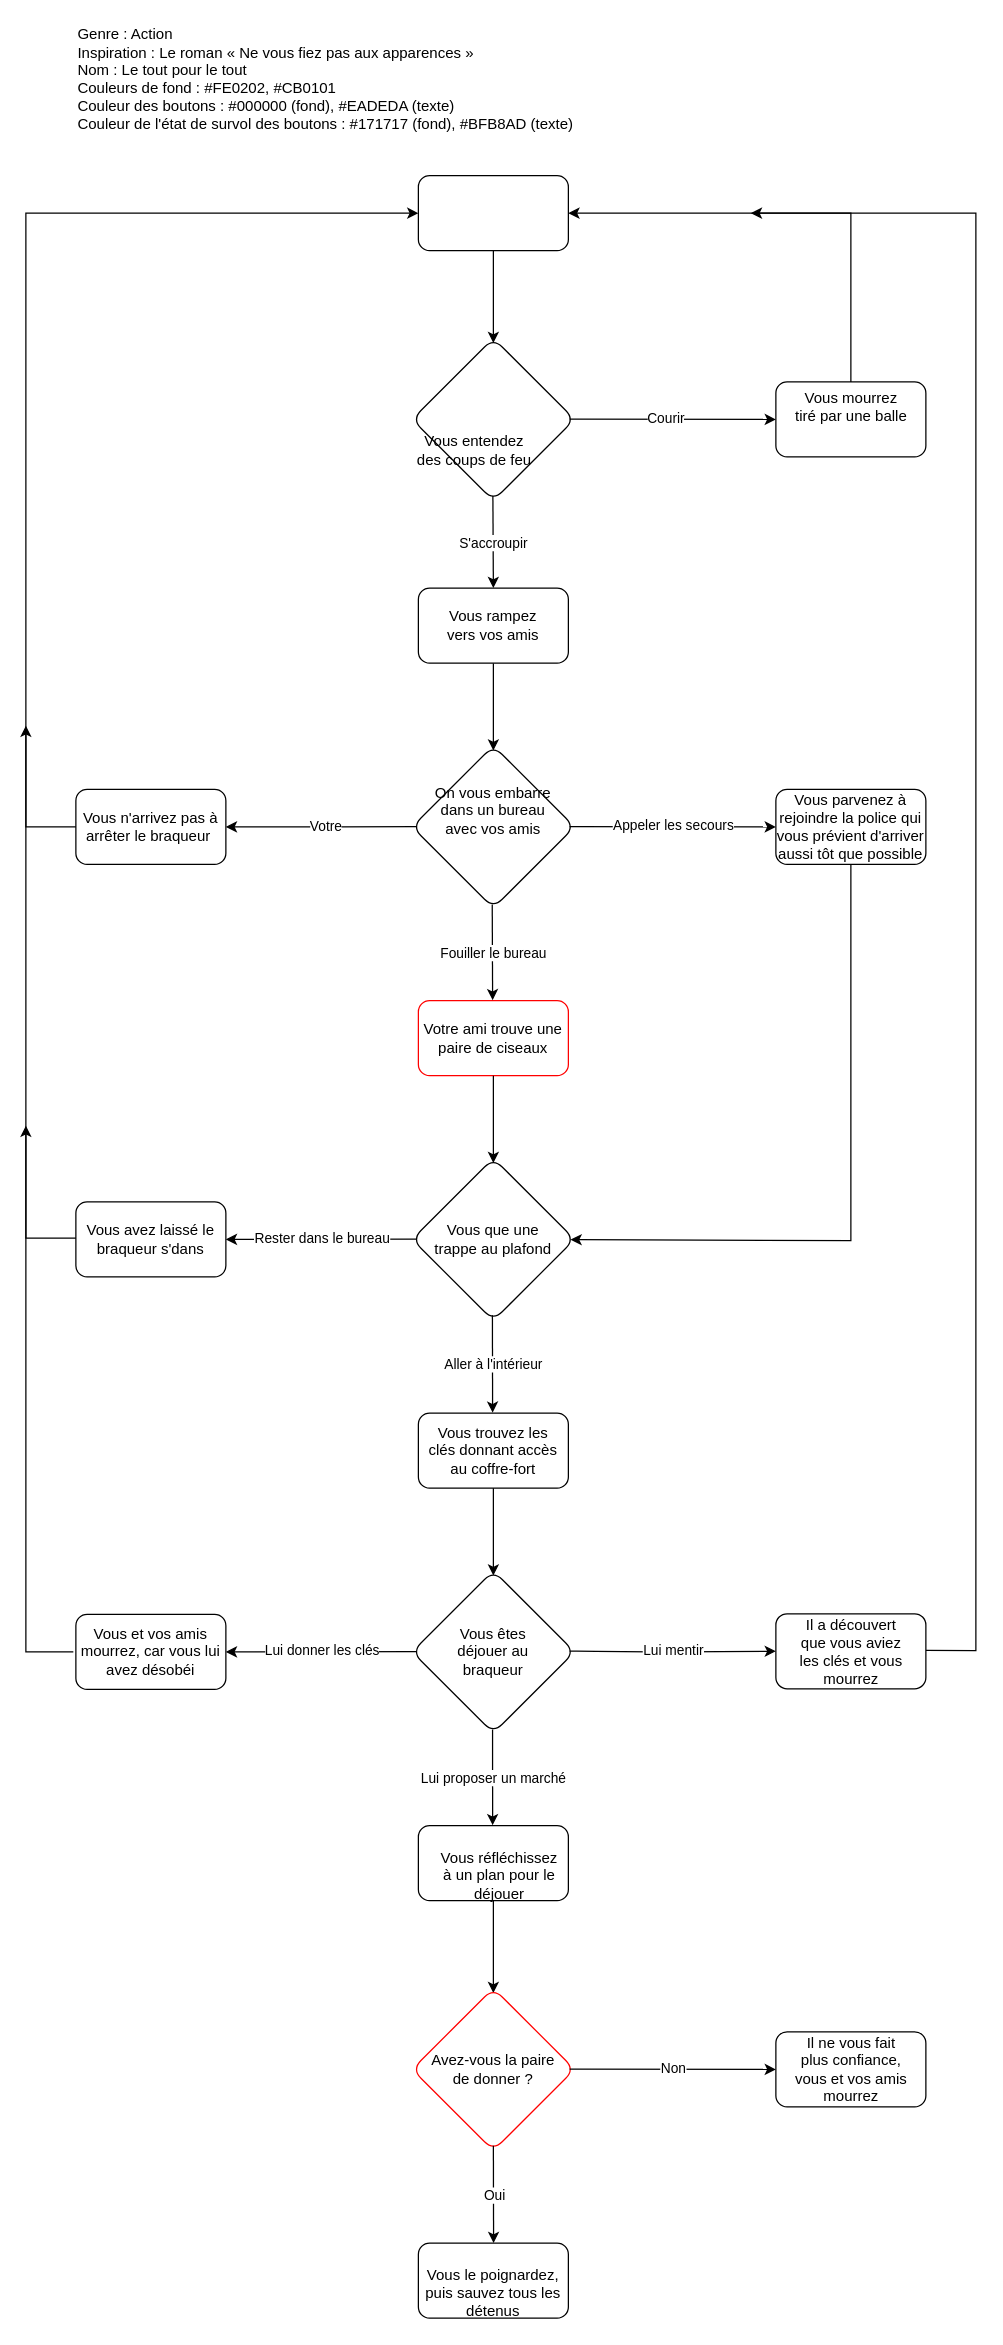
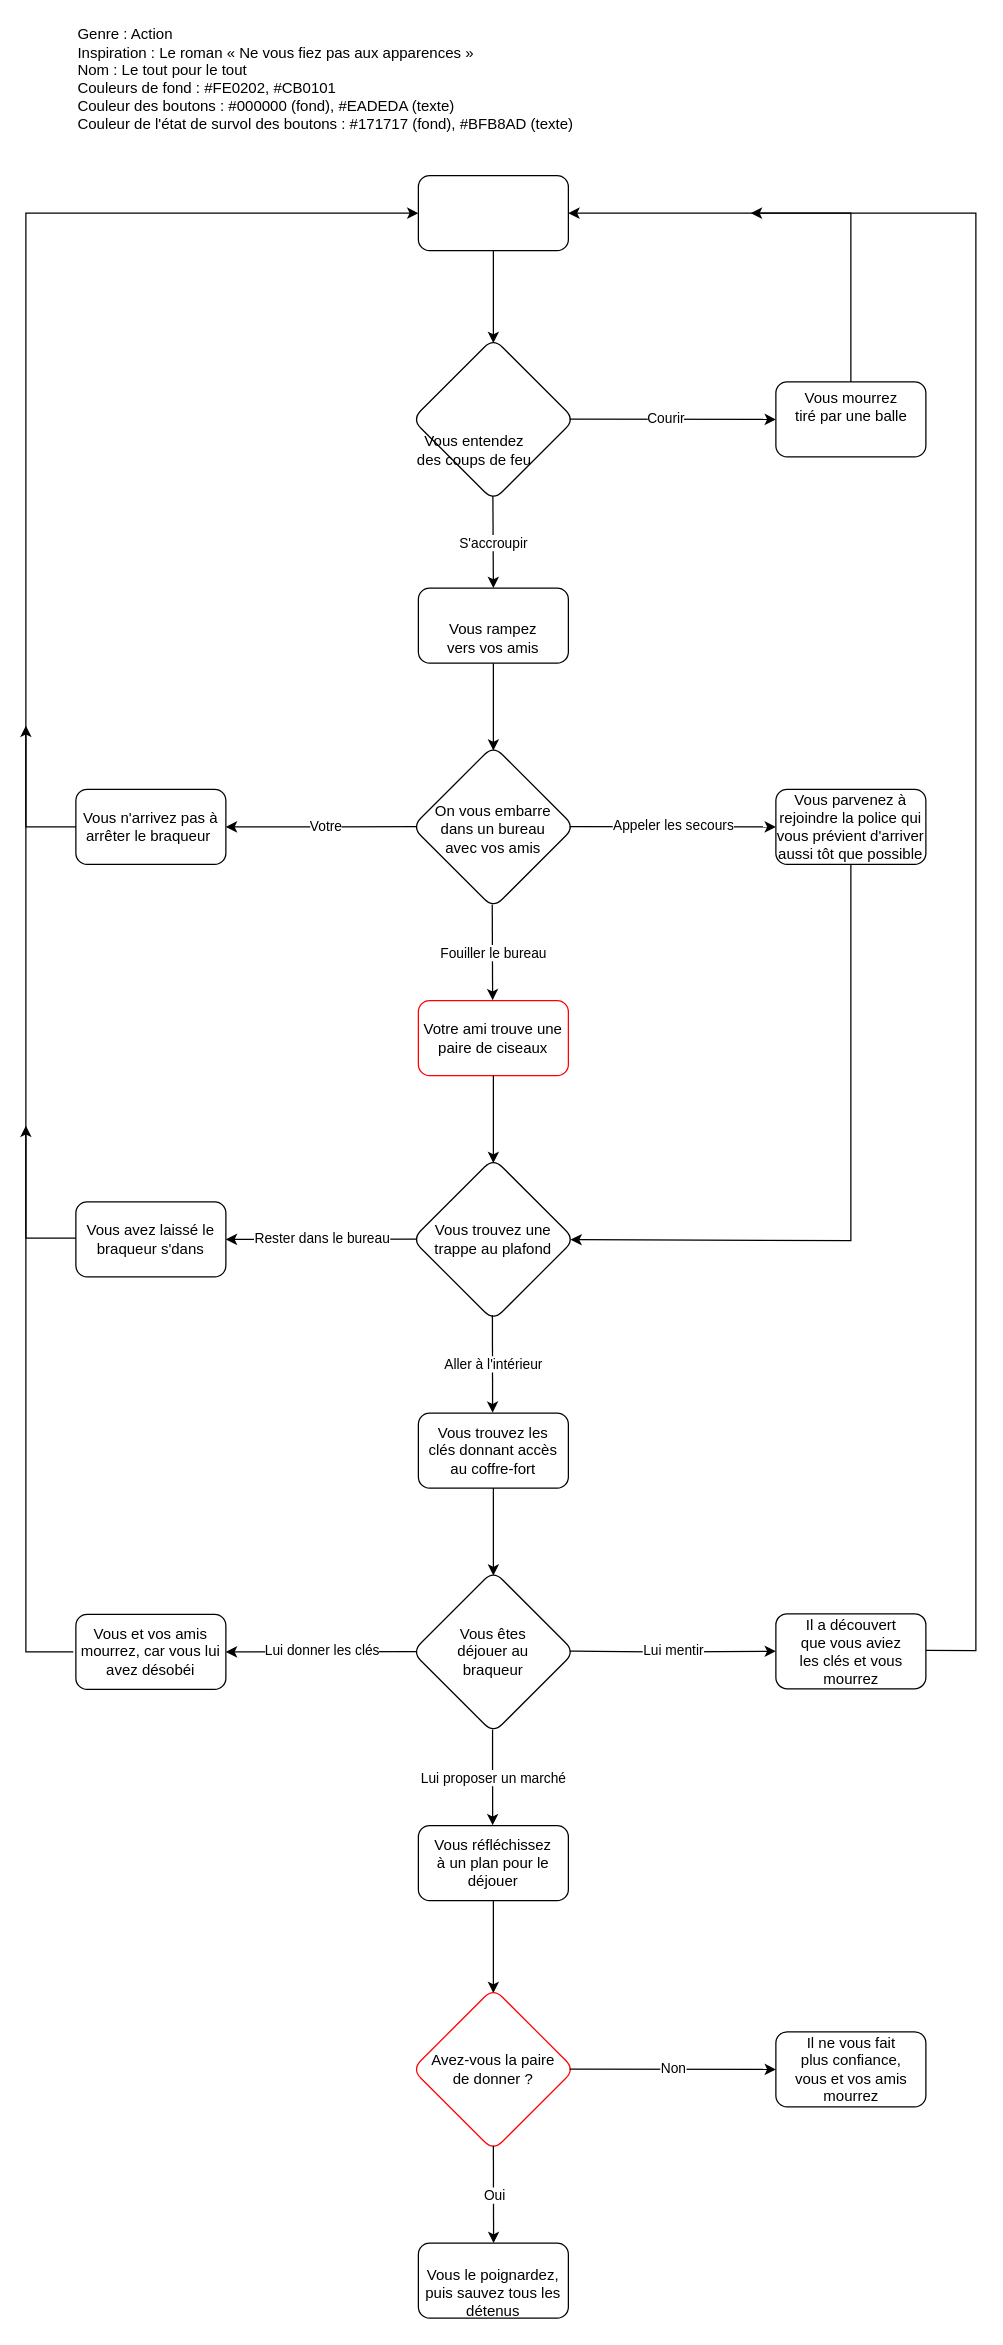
(493, 626) -> (493, 638)
(493, 811) -> (493, 829)
(493, 1239) -> (493, 1239)
(499, 1876) -> (493, 1863)
